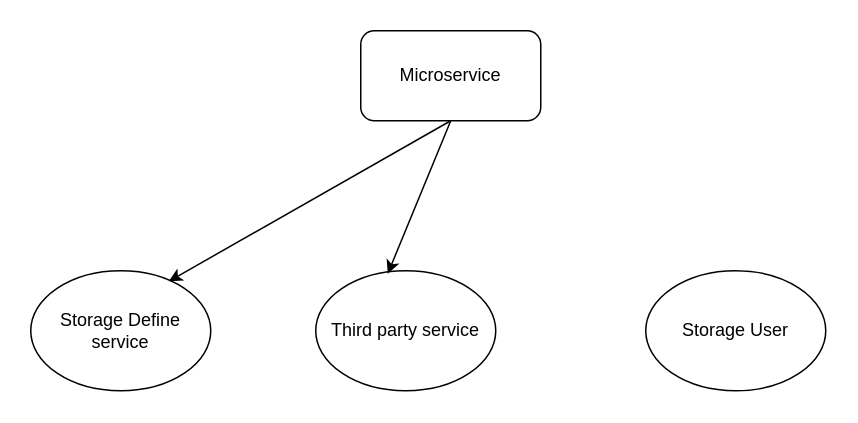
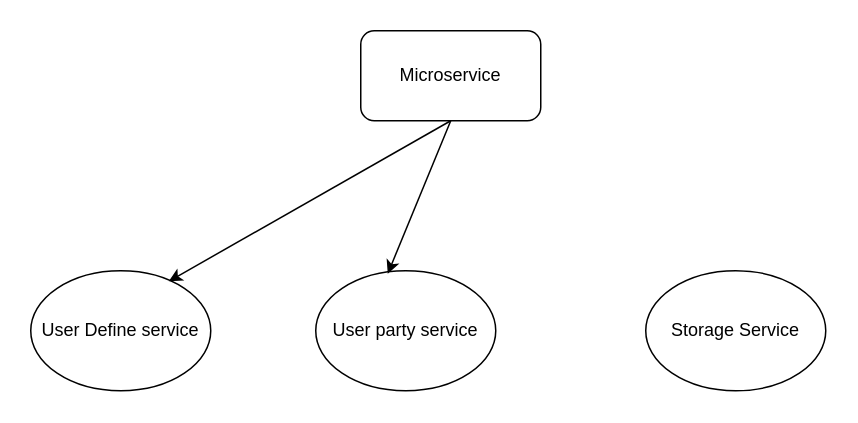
(121, 331) -> (121, 331)
(406, 331) -> (406, 331)
(736, 331) -> (736, 331)
